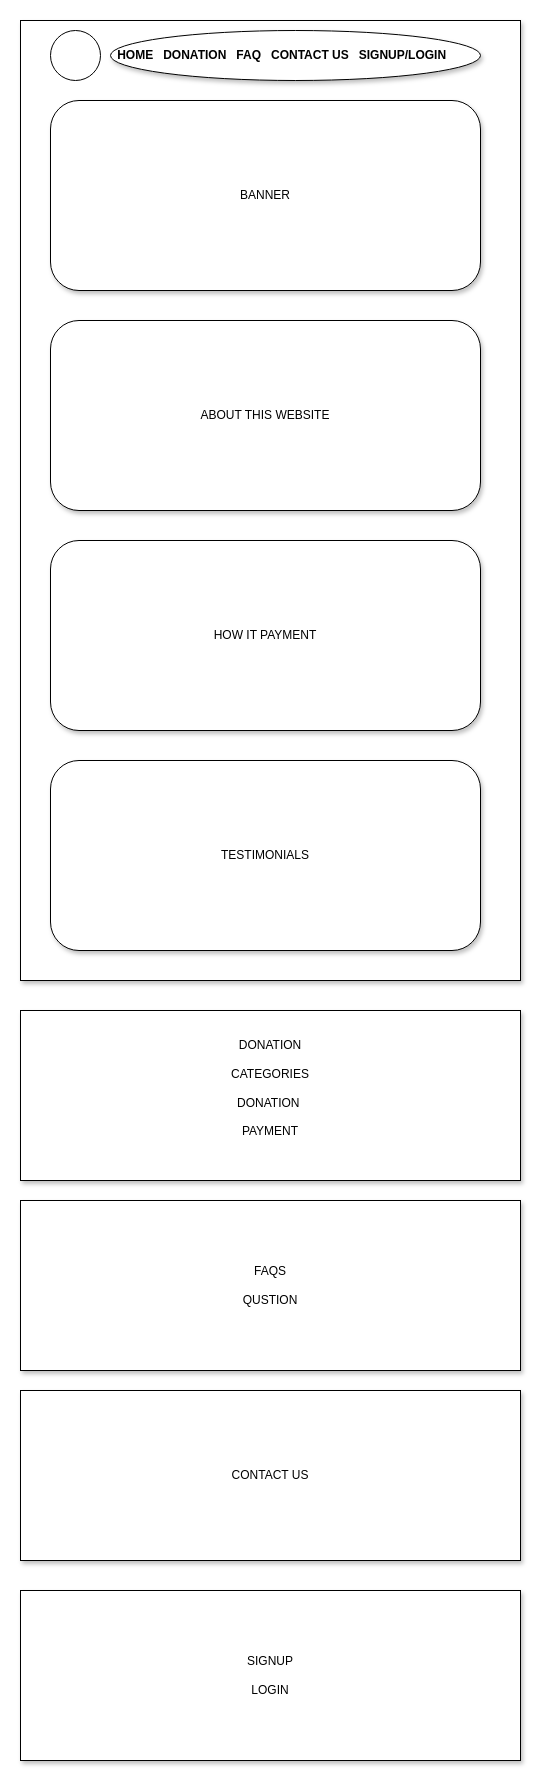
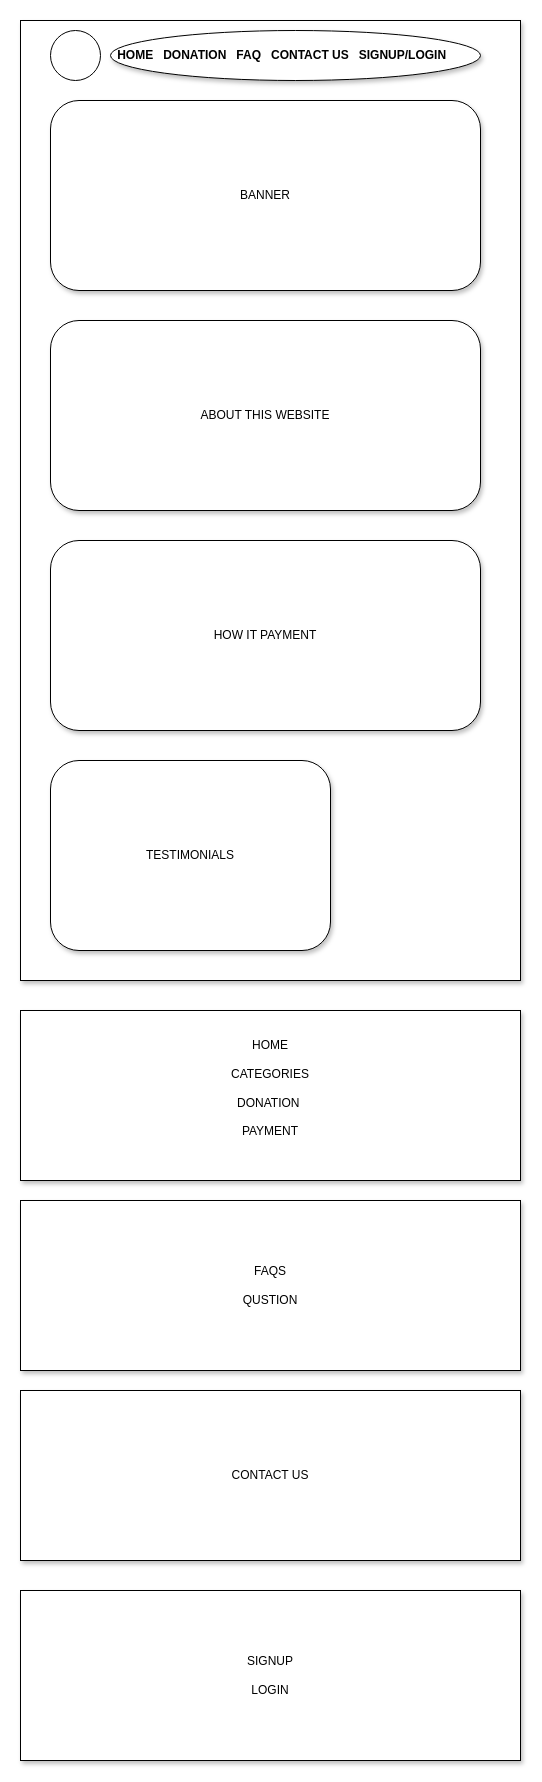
(266, 856) -> (191, 856)
(271, 1096) -> (271, 1096)
